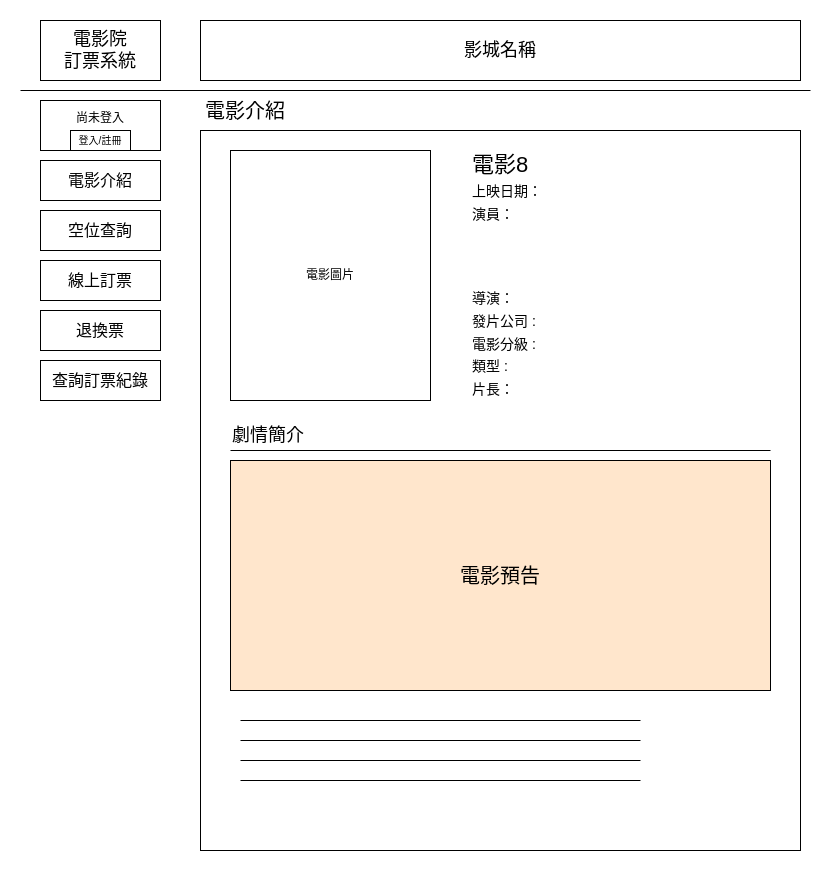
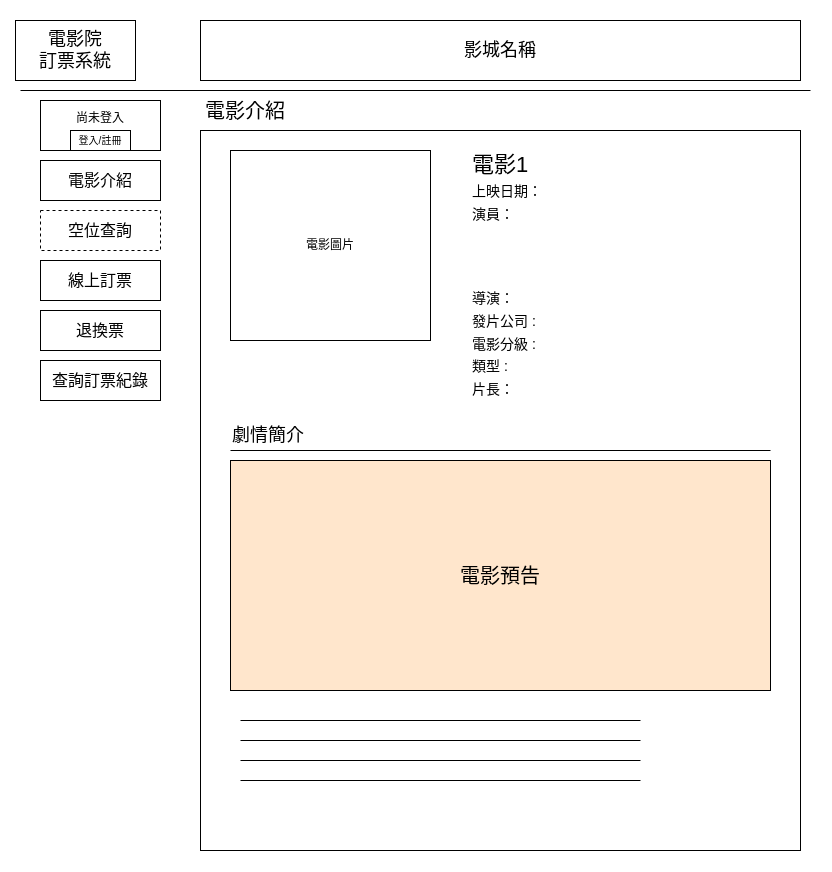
(101, 51) -> (76, 51)
(488, 166) -> (488, 166)
(101, 231) -> (101, 231)
(331, 276) -> (331, 246)
